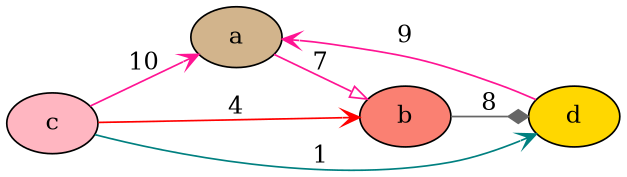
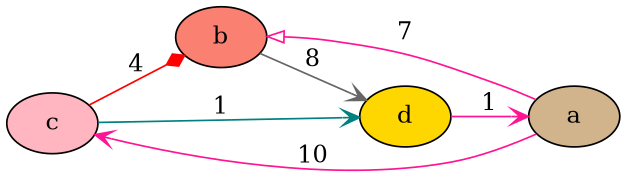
(405, 36) -> (490, 104)
(137, 84) -> (325, 170)
(479, 117) -> (306, 73)
(220, 120) -> (128, 85)
